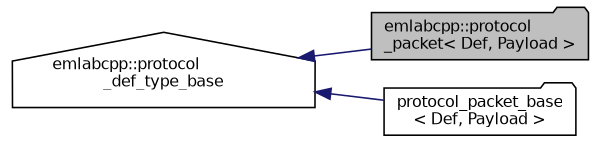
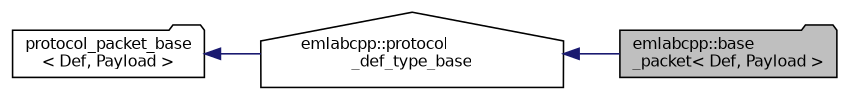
(480, 36) -> (728, 54)
(357, 97) -> (241, 54)
